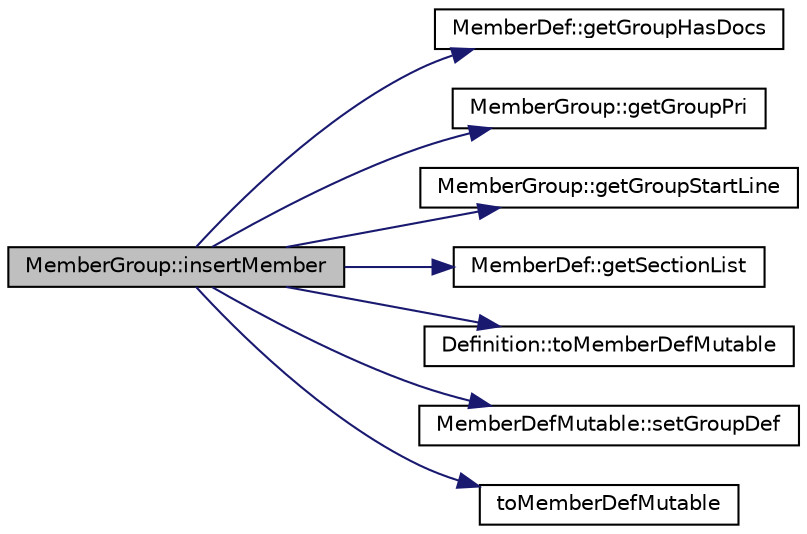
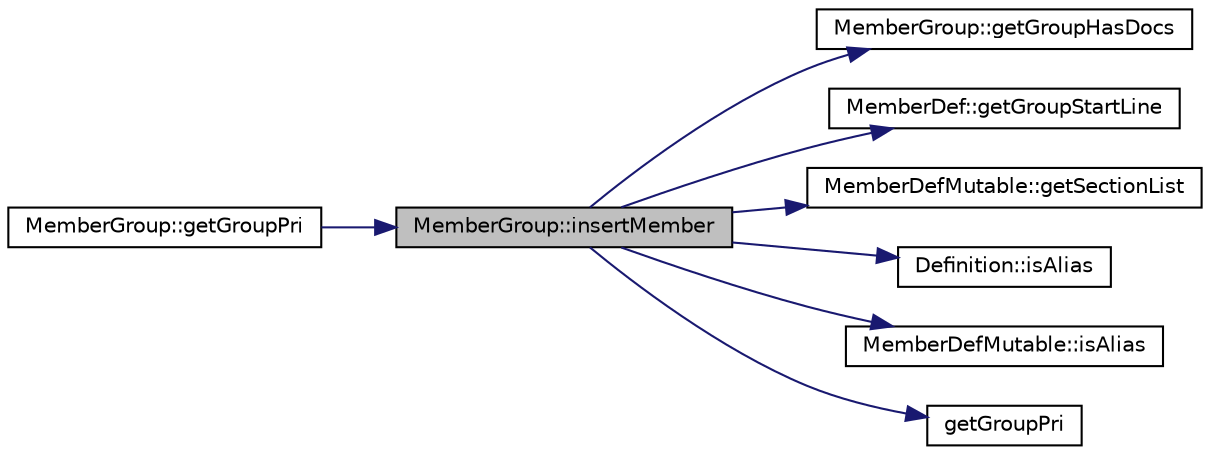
(609, 29) -> (1004, 29)
(338, 182) -> (348, 227)
(609, 188) -> (1004, 108)
(609, 267) -> (1004, 188)
(609, 346) -> (1004, 267)
(609, 426) -> (1004, 346)
(609, 505) -> (1004, 426)
